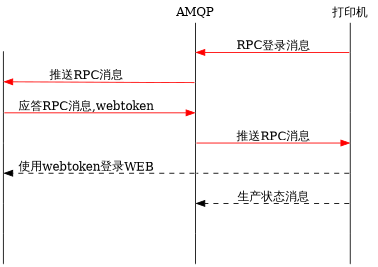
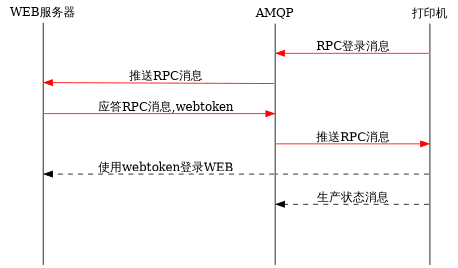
none -> (43, 13)
